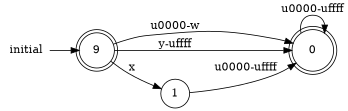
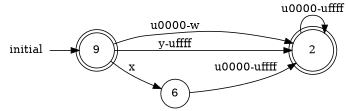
(313, 50) -> (313, 50)
(175, 94) -> (175, 94)
